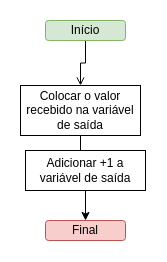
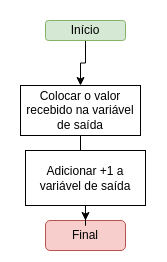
(81, 79) -> (81, 77)
(86, 171) -> (86, 178)
(86, 231) -> (86, 236)
